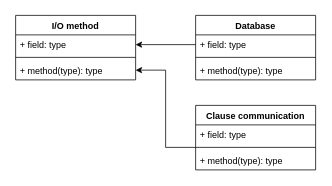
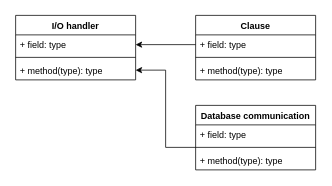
(75, 26) -> (75, 26)
(255, 26) -> (255, 26)
(255, 116) -> (255, 116)
